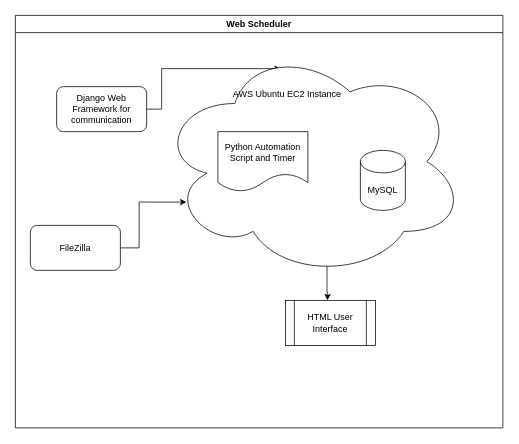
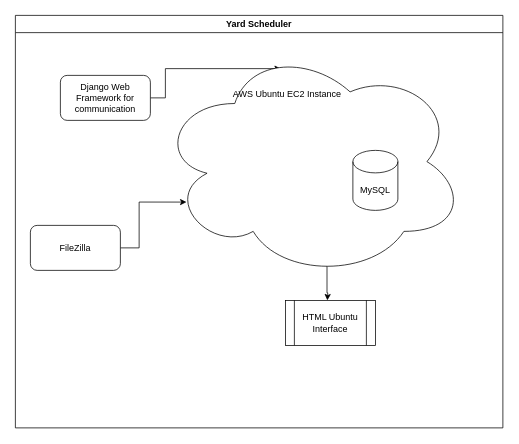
(259, 24) -> (259, 24)
(102, 109) -> (105, 98)
(263, 162) -> none
(383, 180) -> (375, 180)
(330, 323) -> (330, 323)
